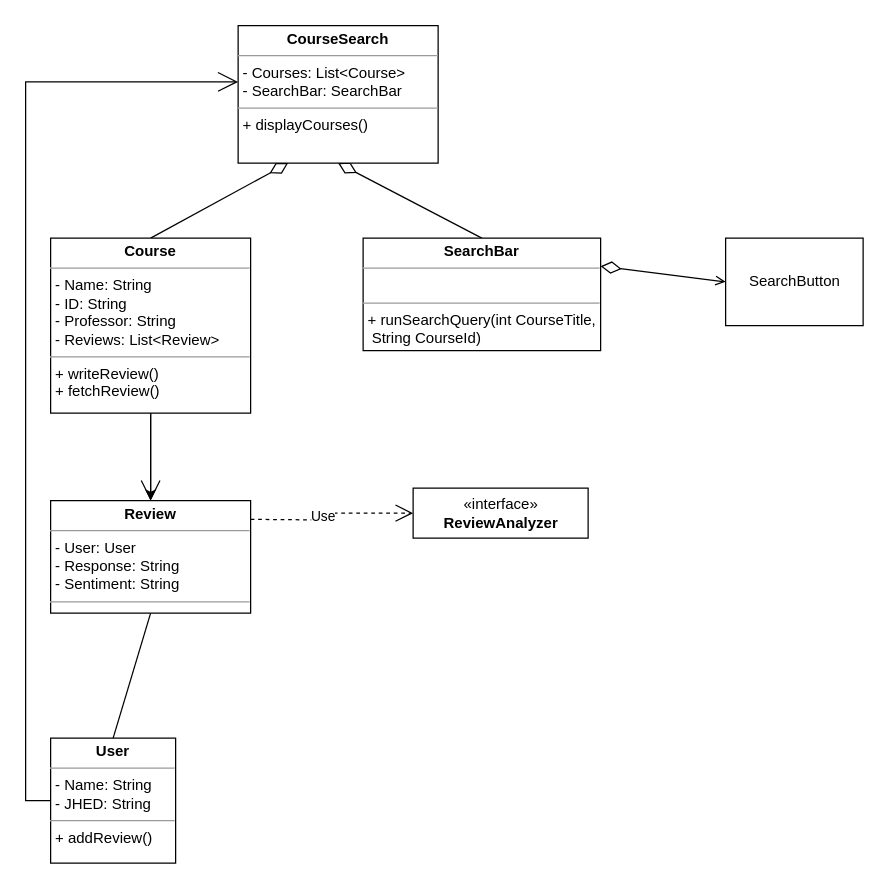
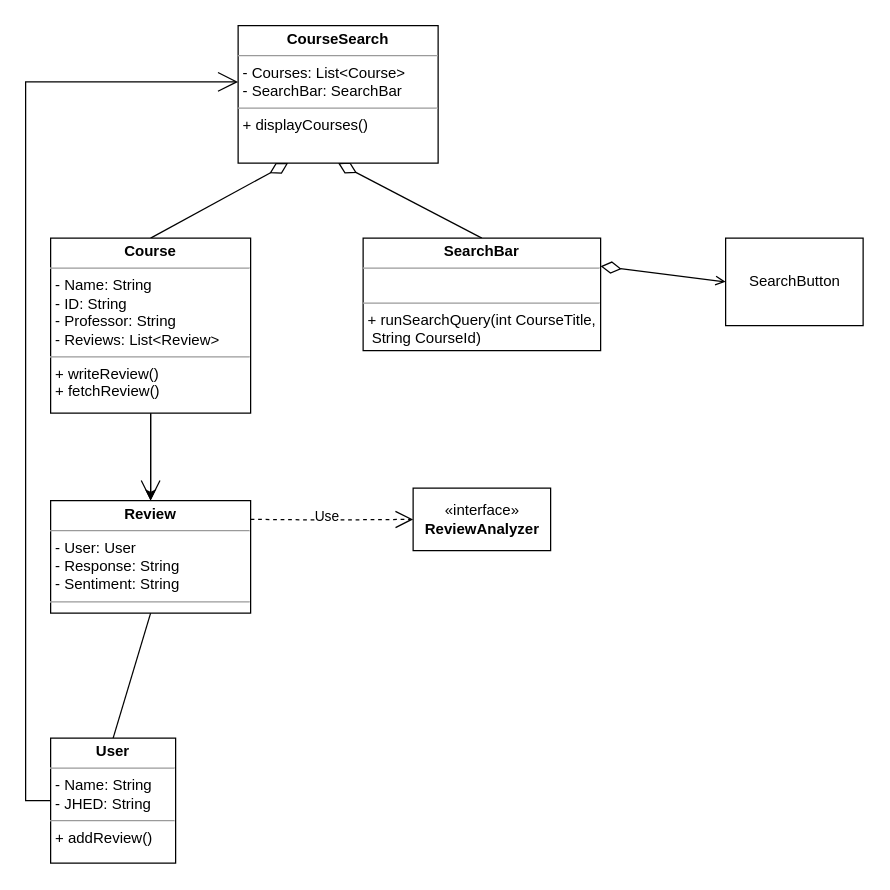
(501, 513) -> (482, 519)
